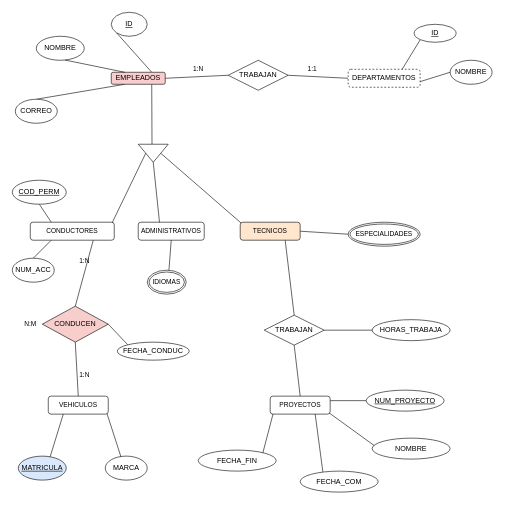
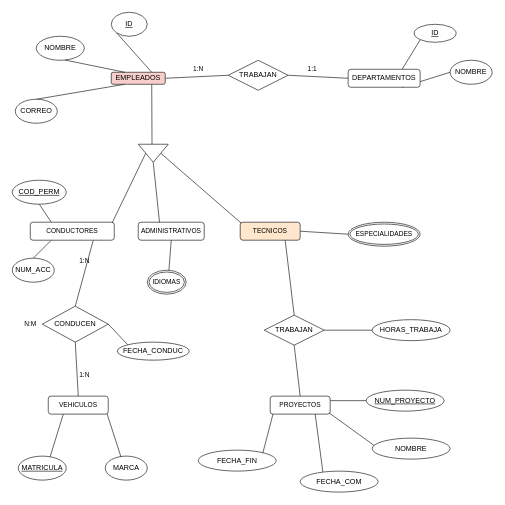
(384, 78) -> (384, 78)
(75, 324) -> (75, 324)
(42, 468) -> (42, 468)
